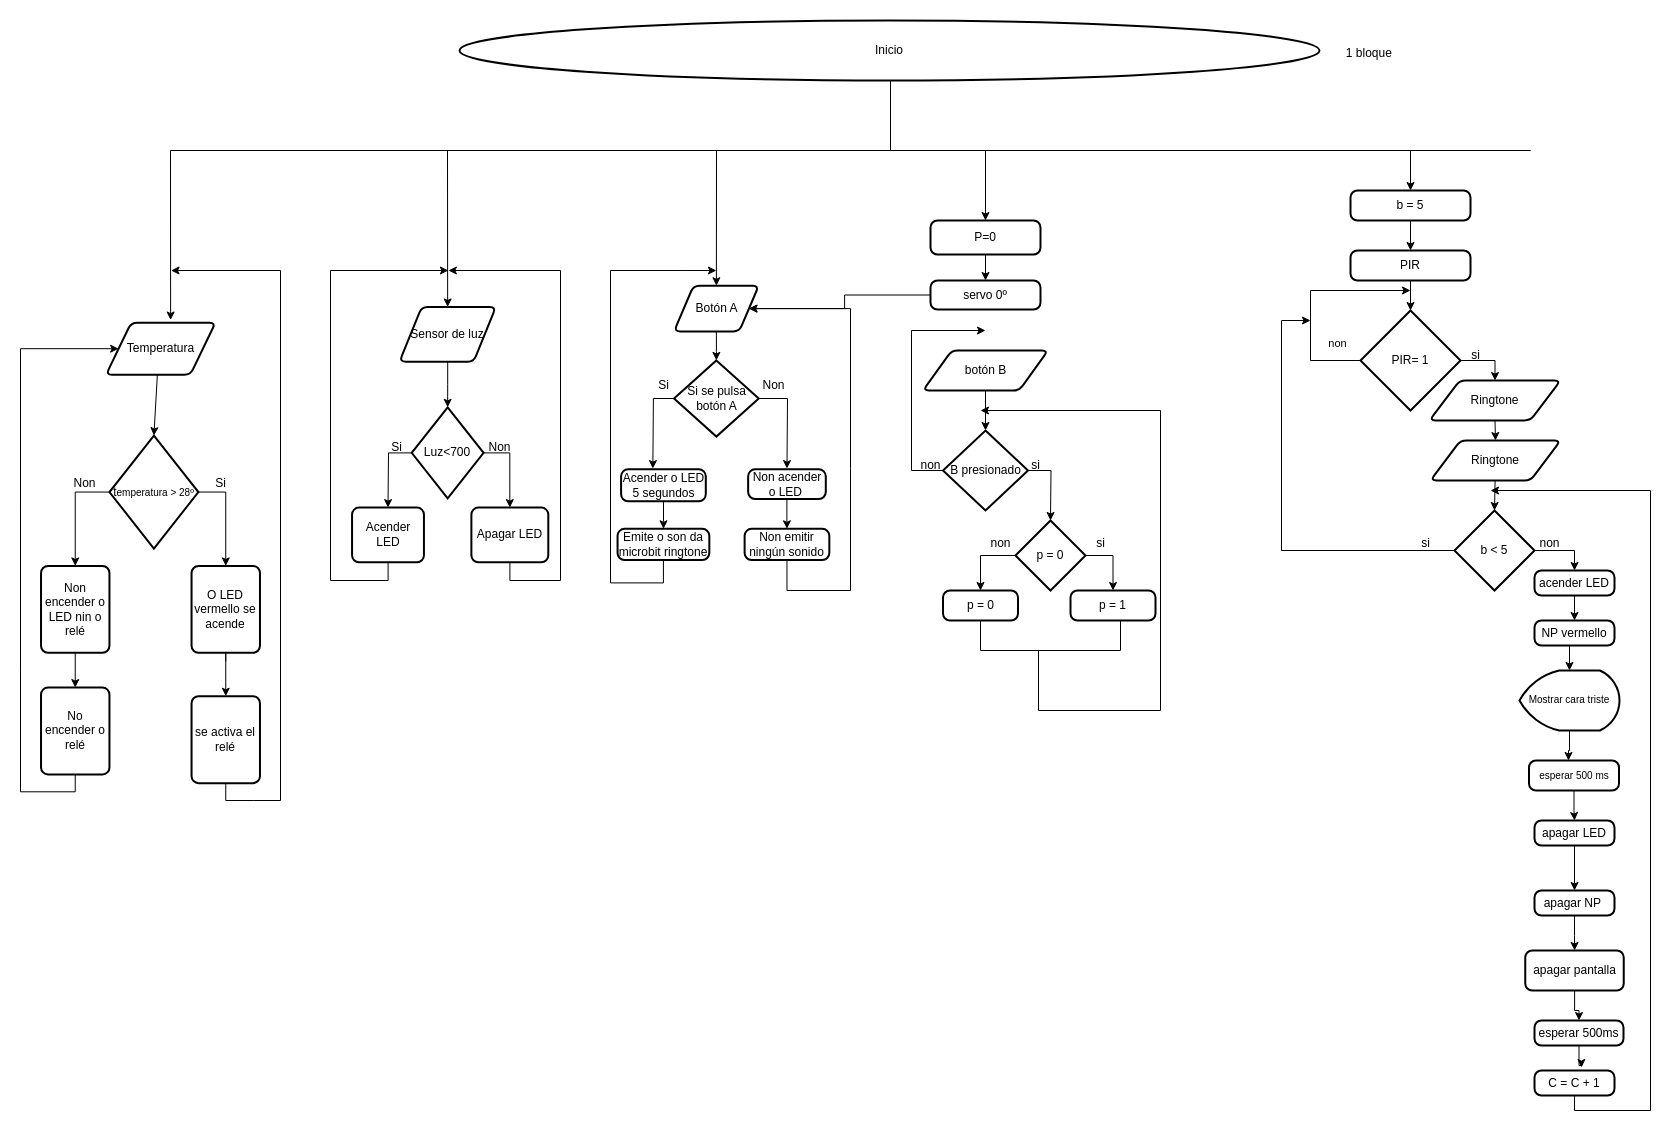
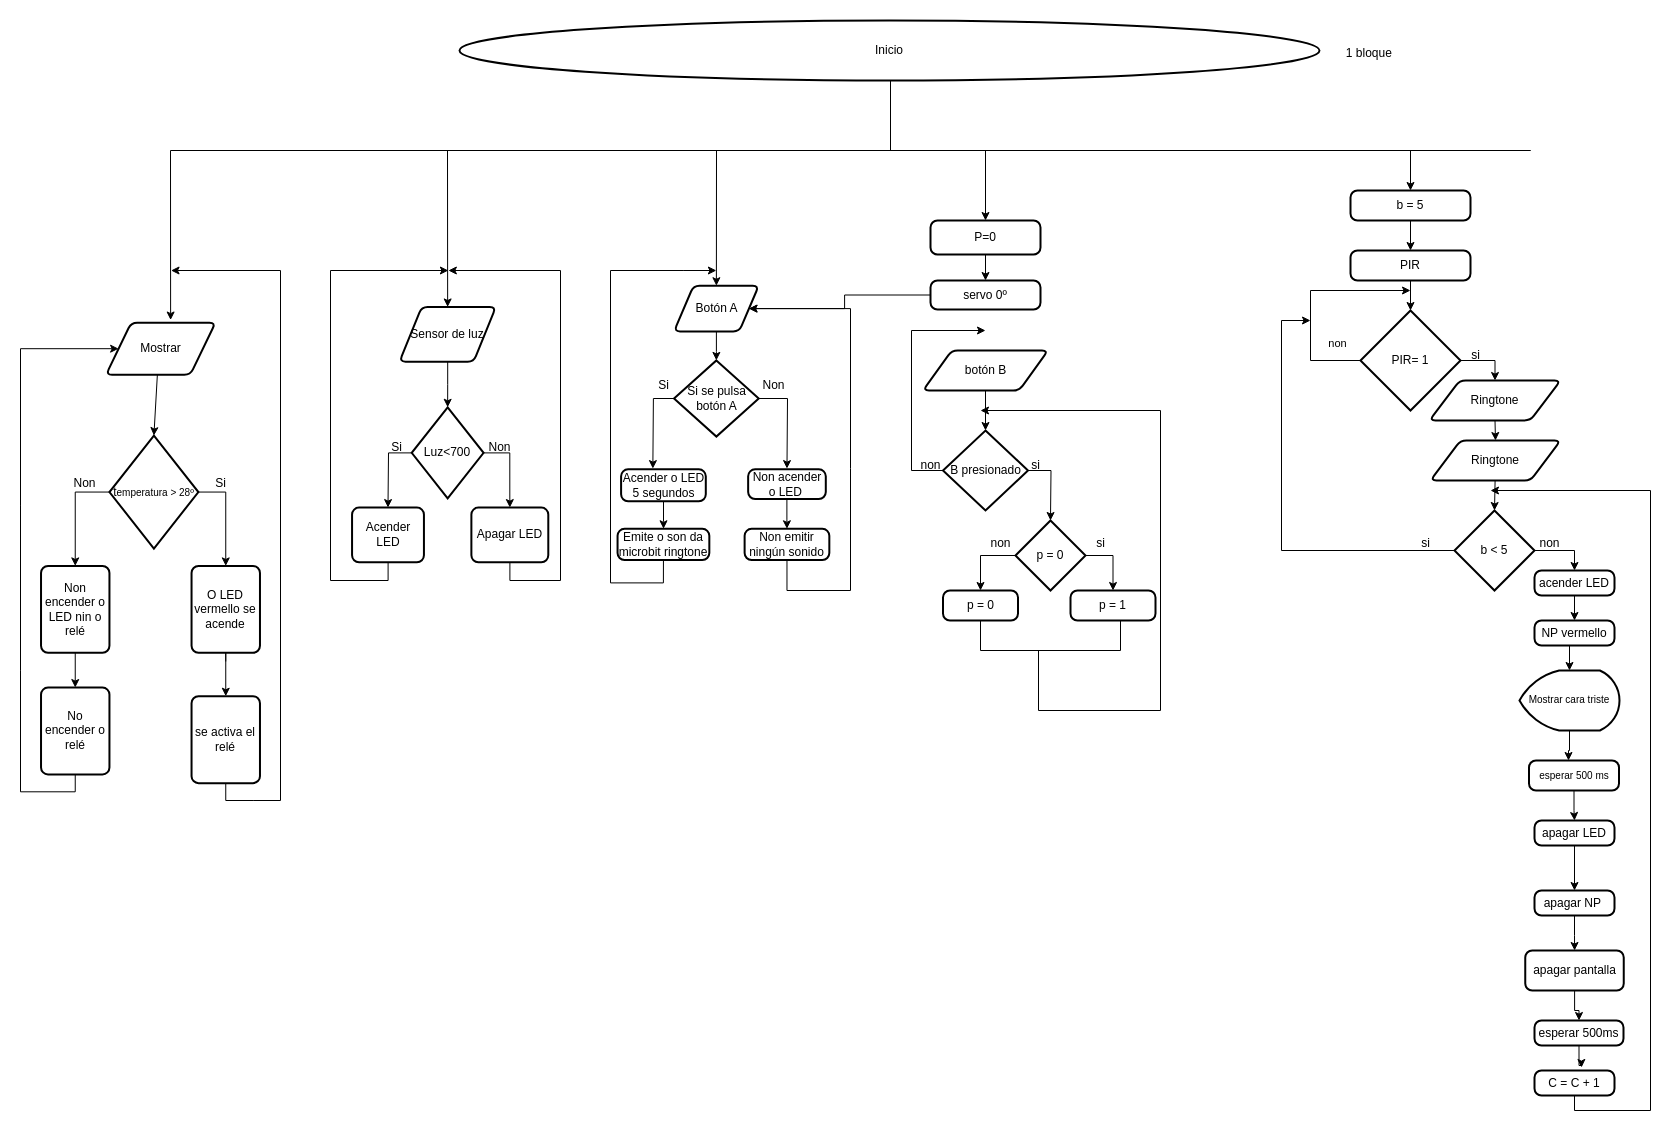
(161, 349) -> (161, 349)
